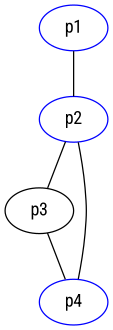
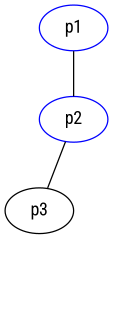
(74, 302) -> none
